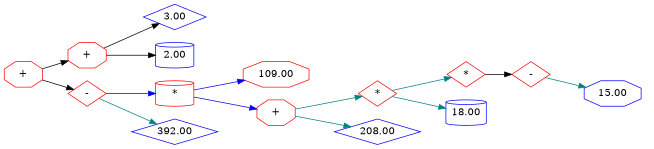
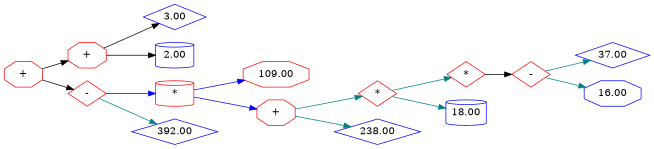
none -> (613, 55)
(613, 94) -> (613, 94)
(377, 132) -> (377, 132)
